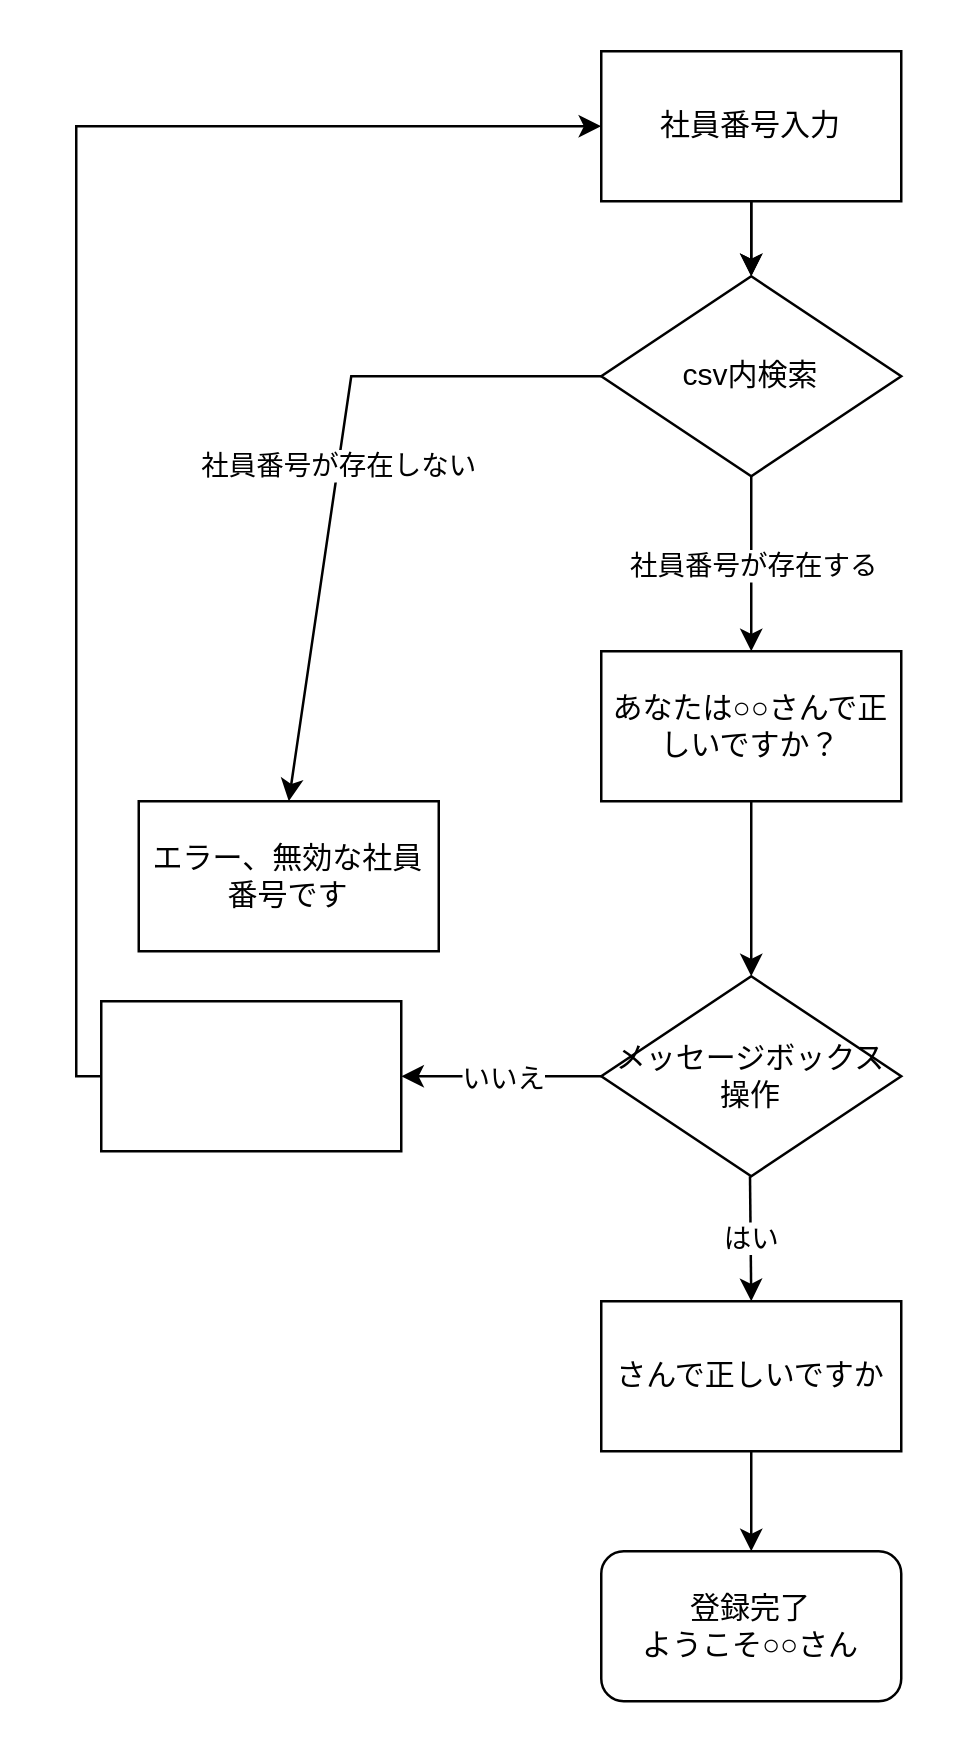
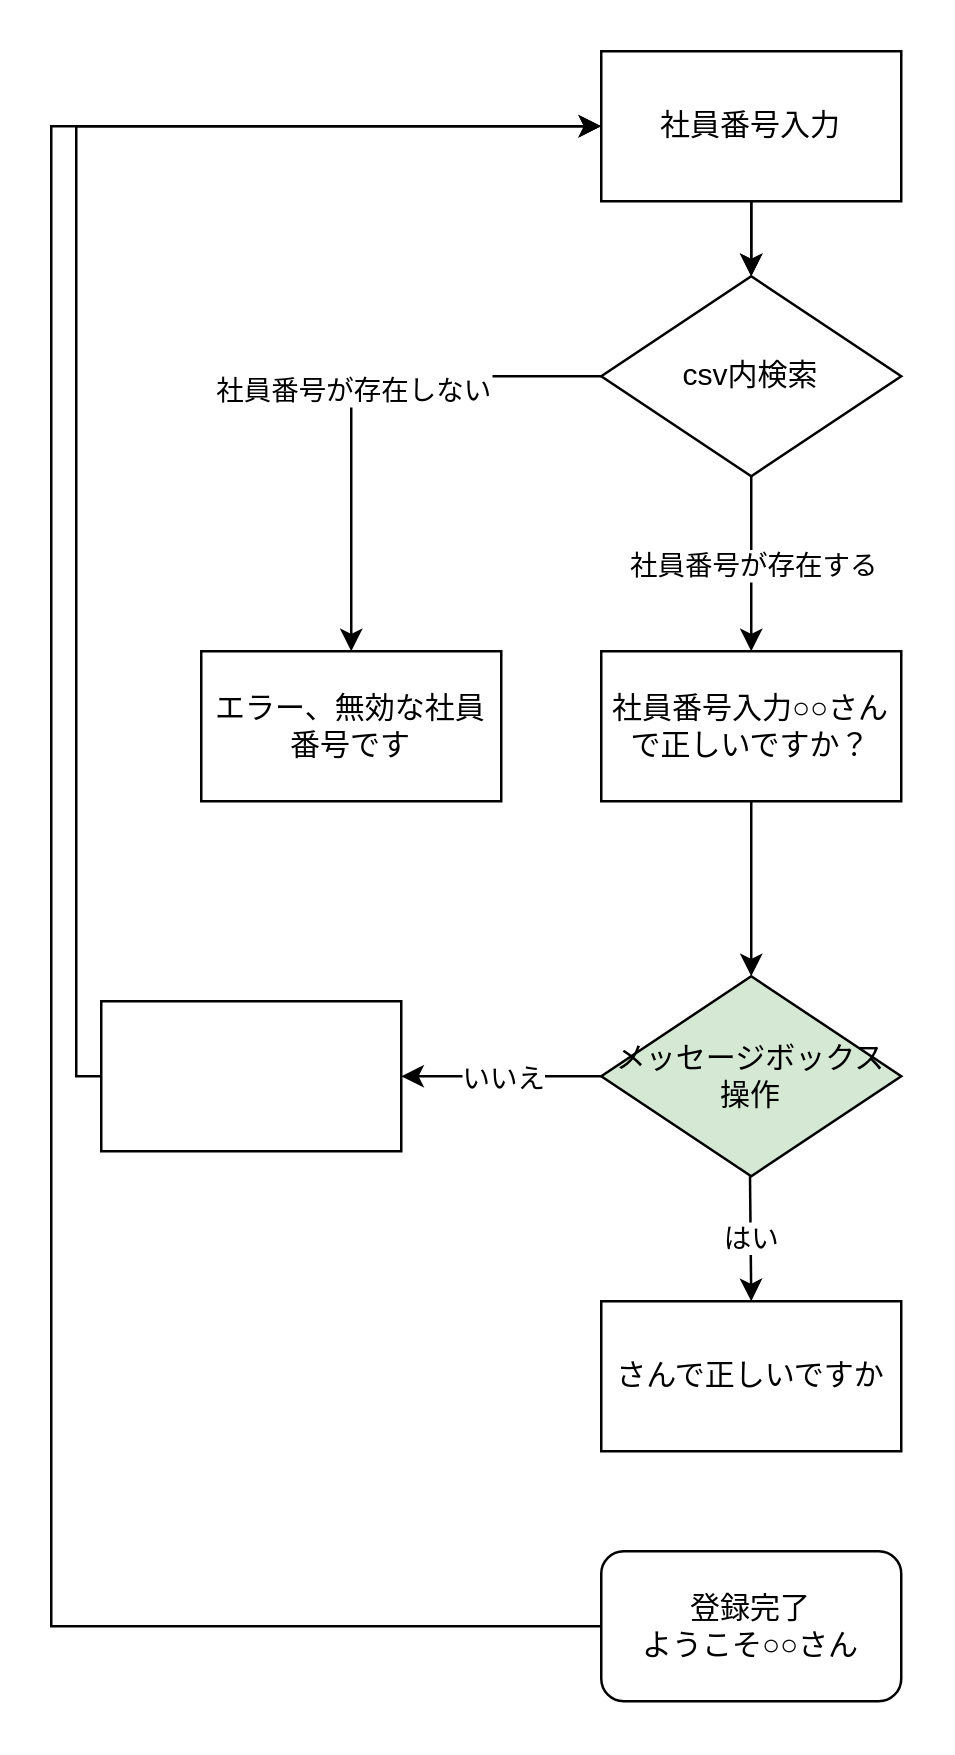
(751, 726) -> (751, 726)
(289, 876) -> (351, 726)
(751, 1076) -> (751, 1076)
none -> (51, 1141)
(751, 1493) -> none
